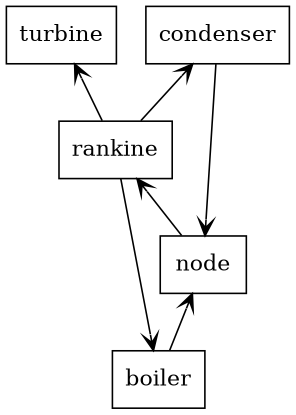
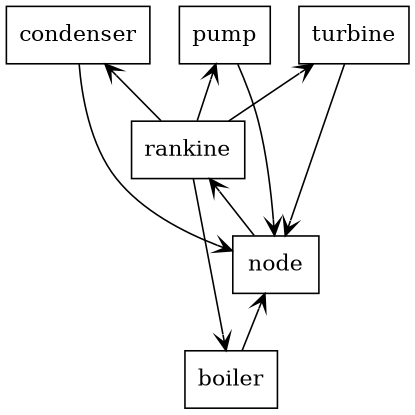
none -> (225, 35)
none -> (318, 142)
